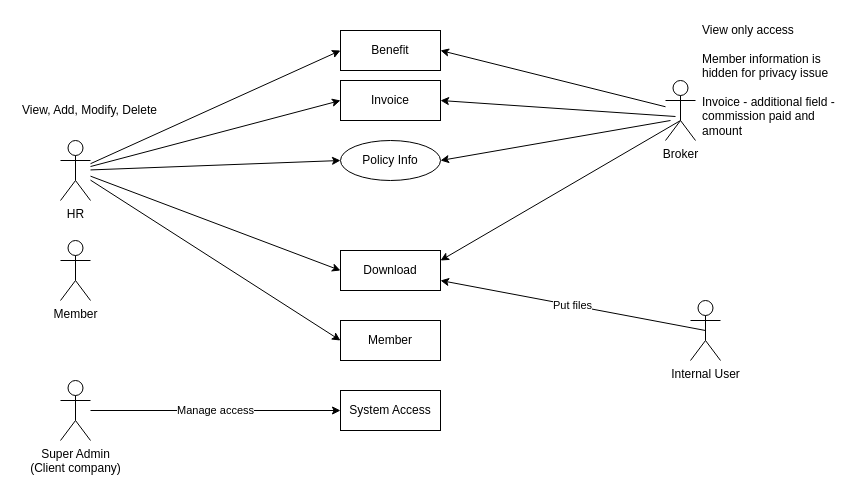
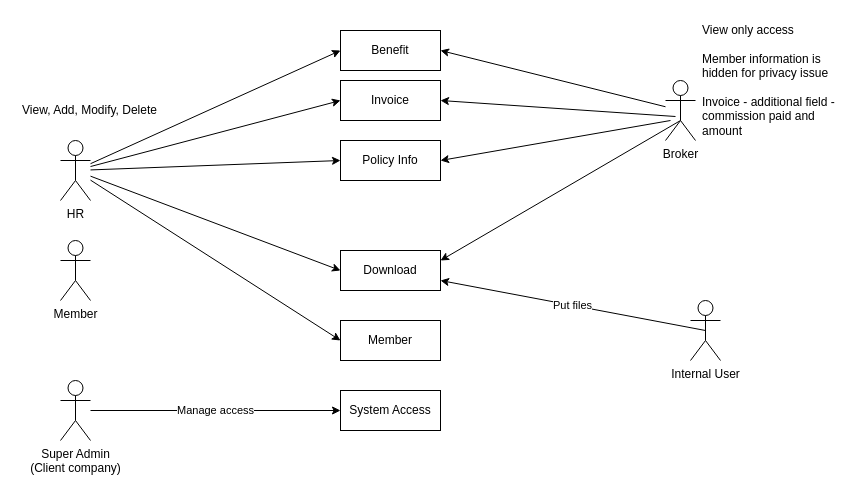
(391, 161) -> (391, 161)
